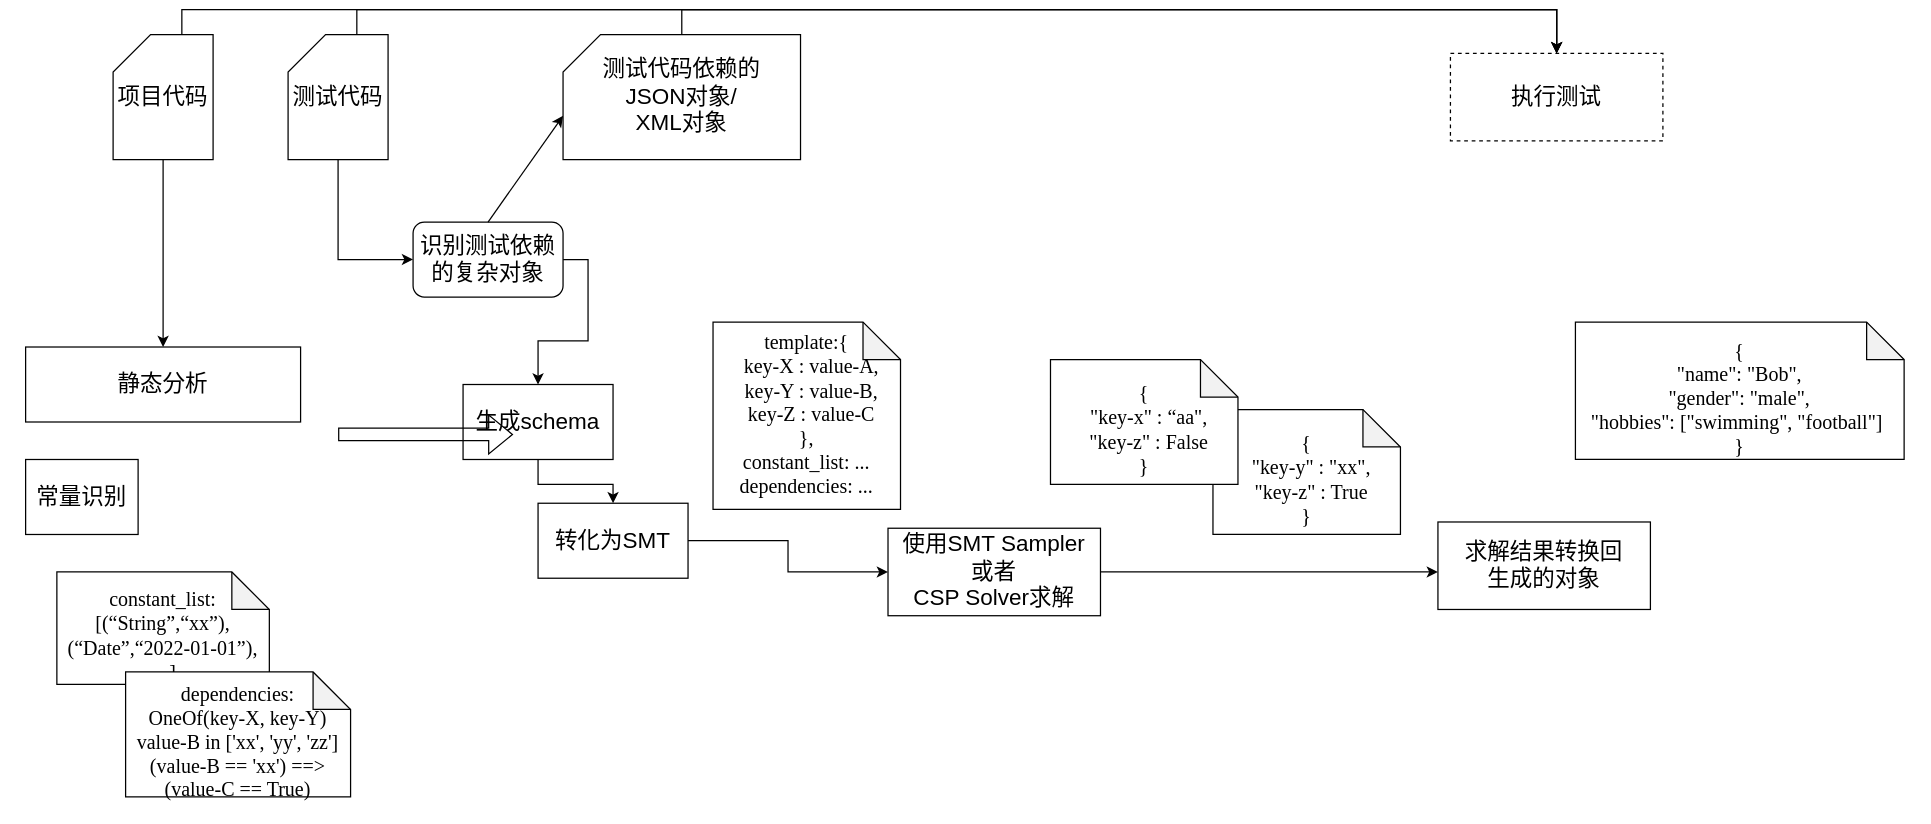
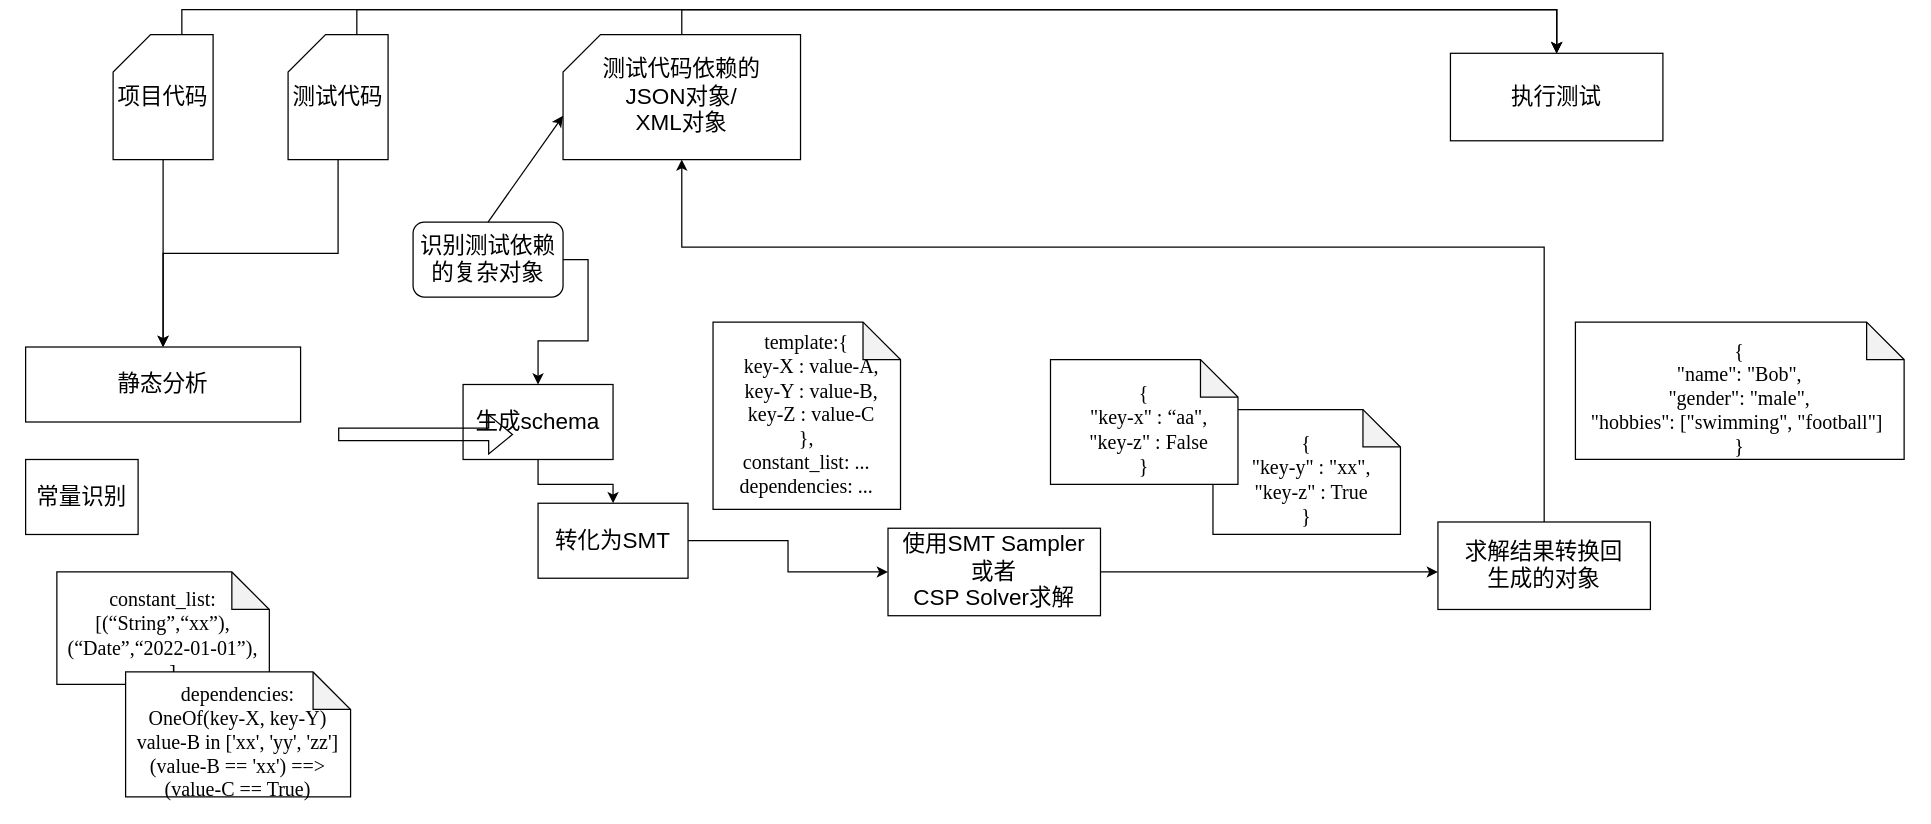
(1557, 97) -> (1557, 97)
none -> (1211, 247)
(367, 259) -> (253, 253)
